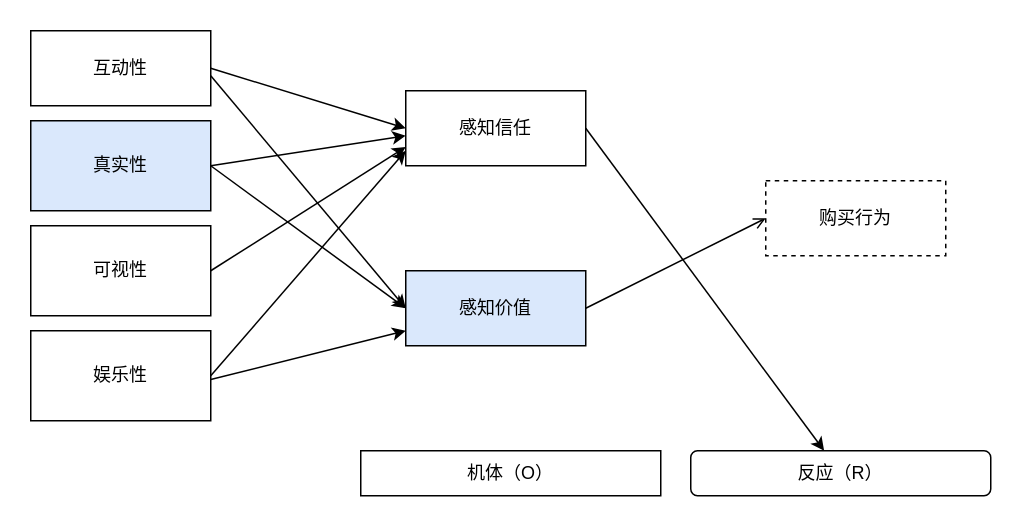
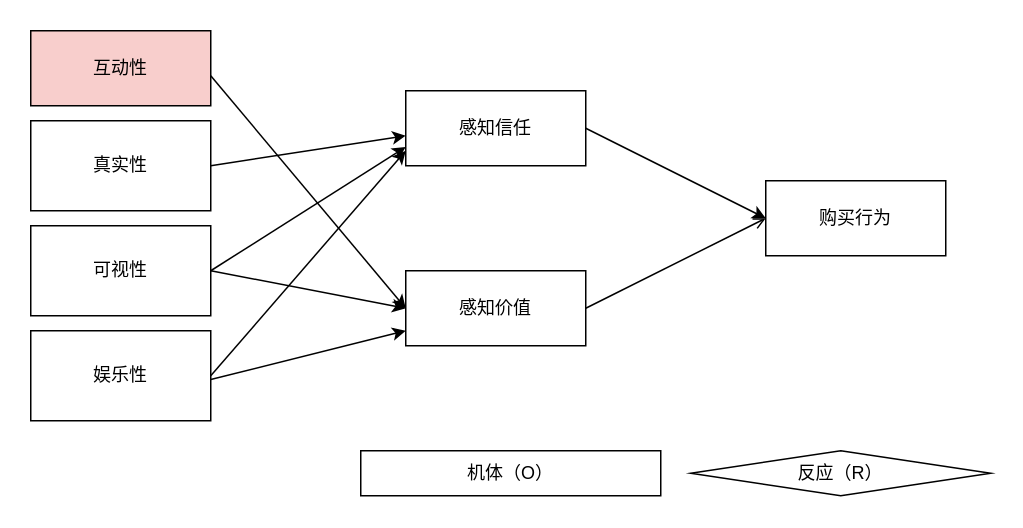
(121, 68) -> (121, 68)
(304, 97) -> none
(121, 166) -> (121, 166)
(856, 218) -> (856, 218)
(303, 233) -> none
(702, 285) -> (671, 171)
none -> (305, 289)
(496, 308) -> (496, 308)
(841, 473) -> (841, 473)
